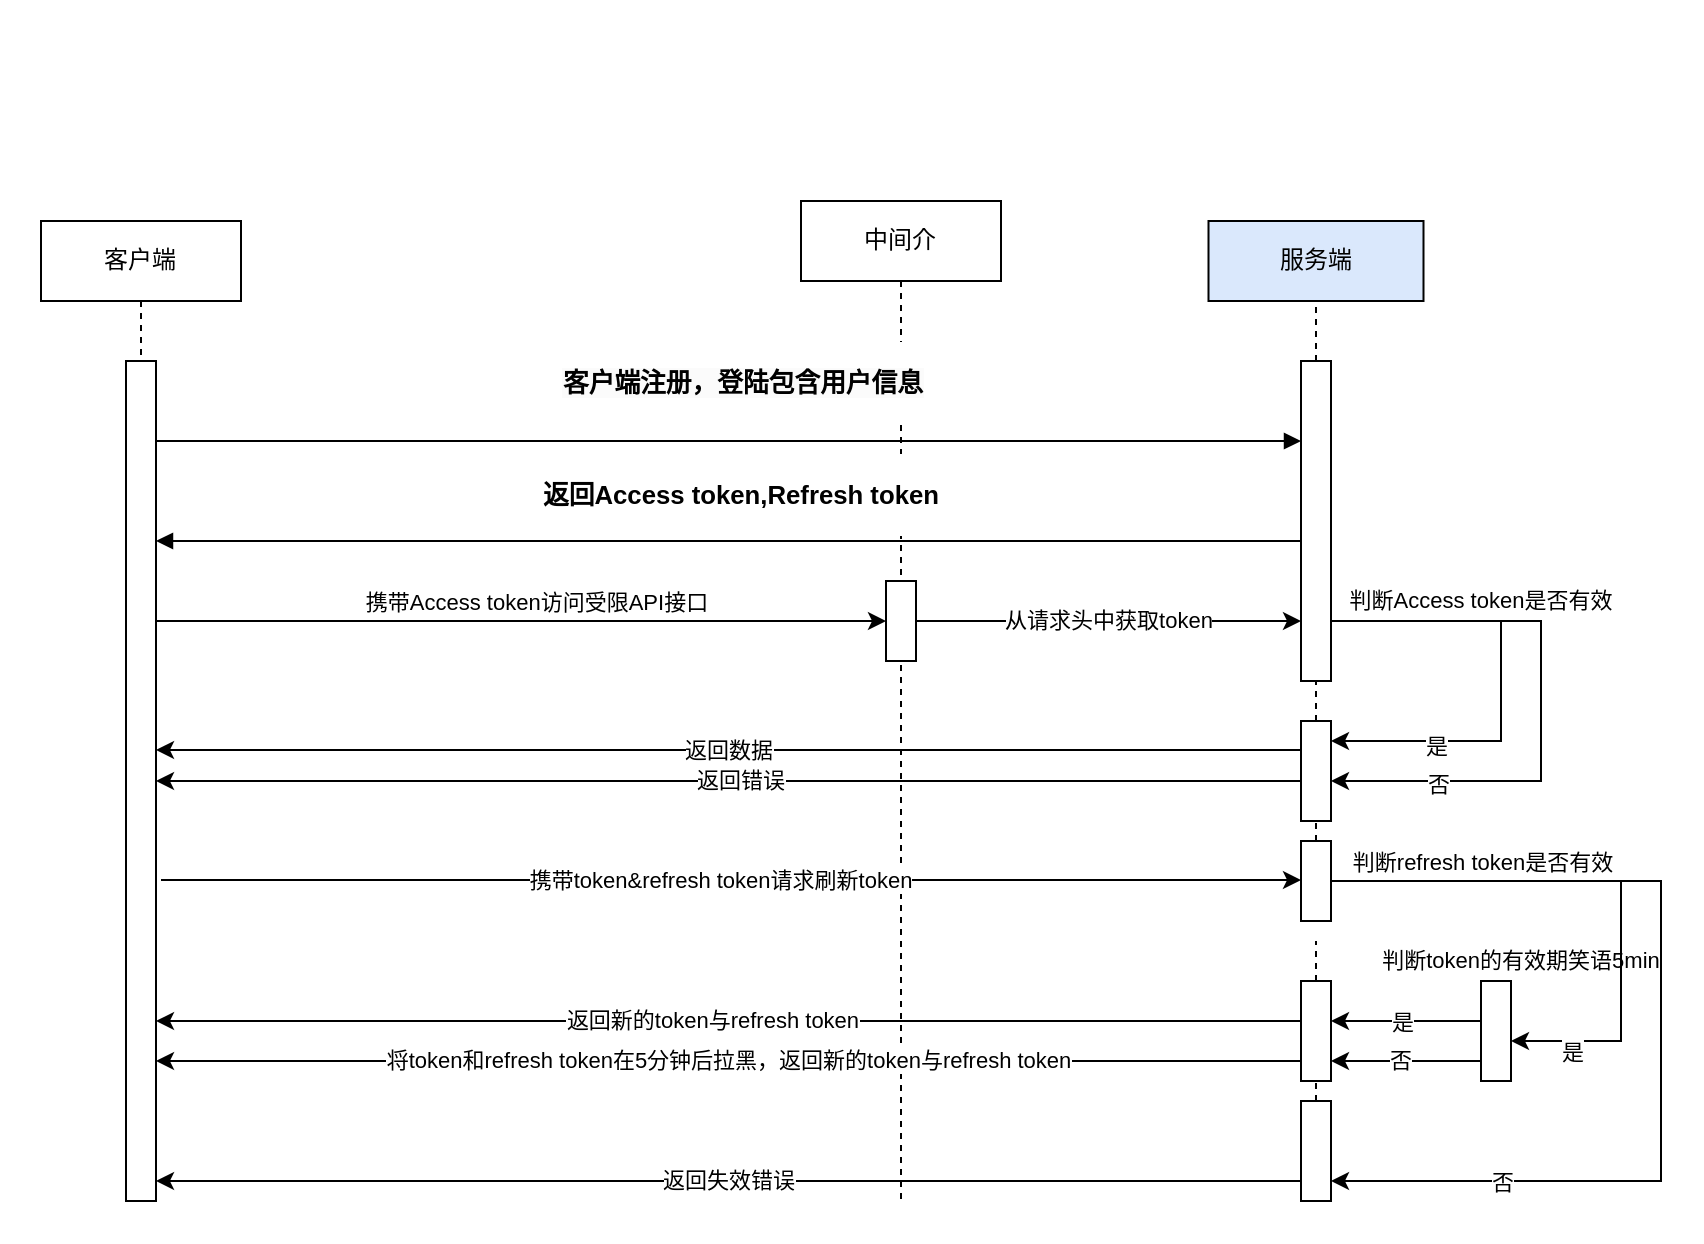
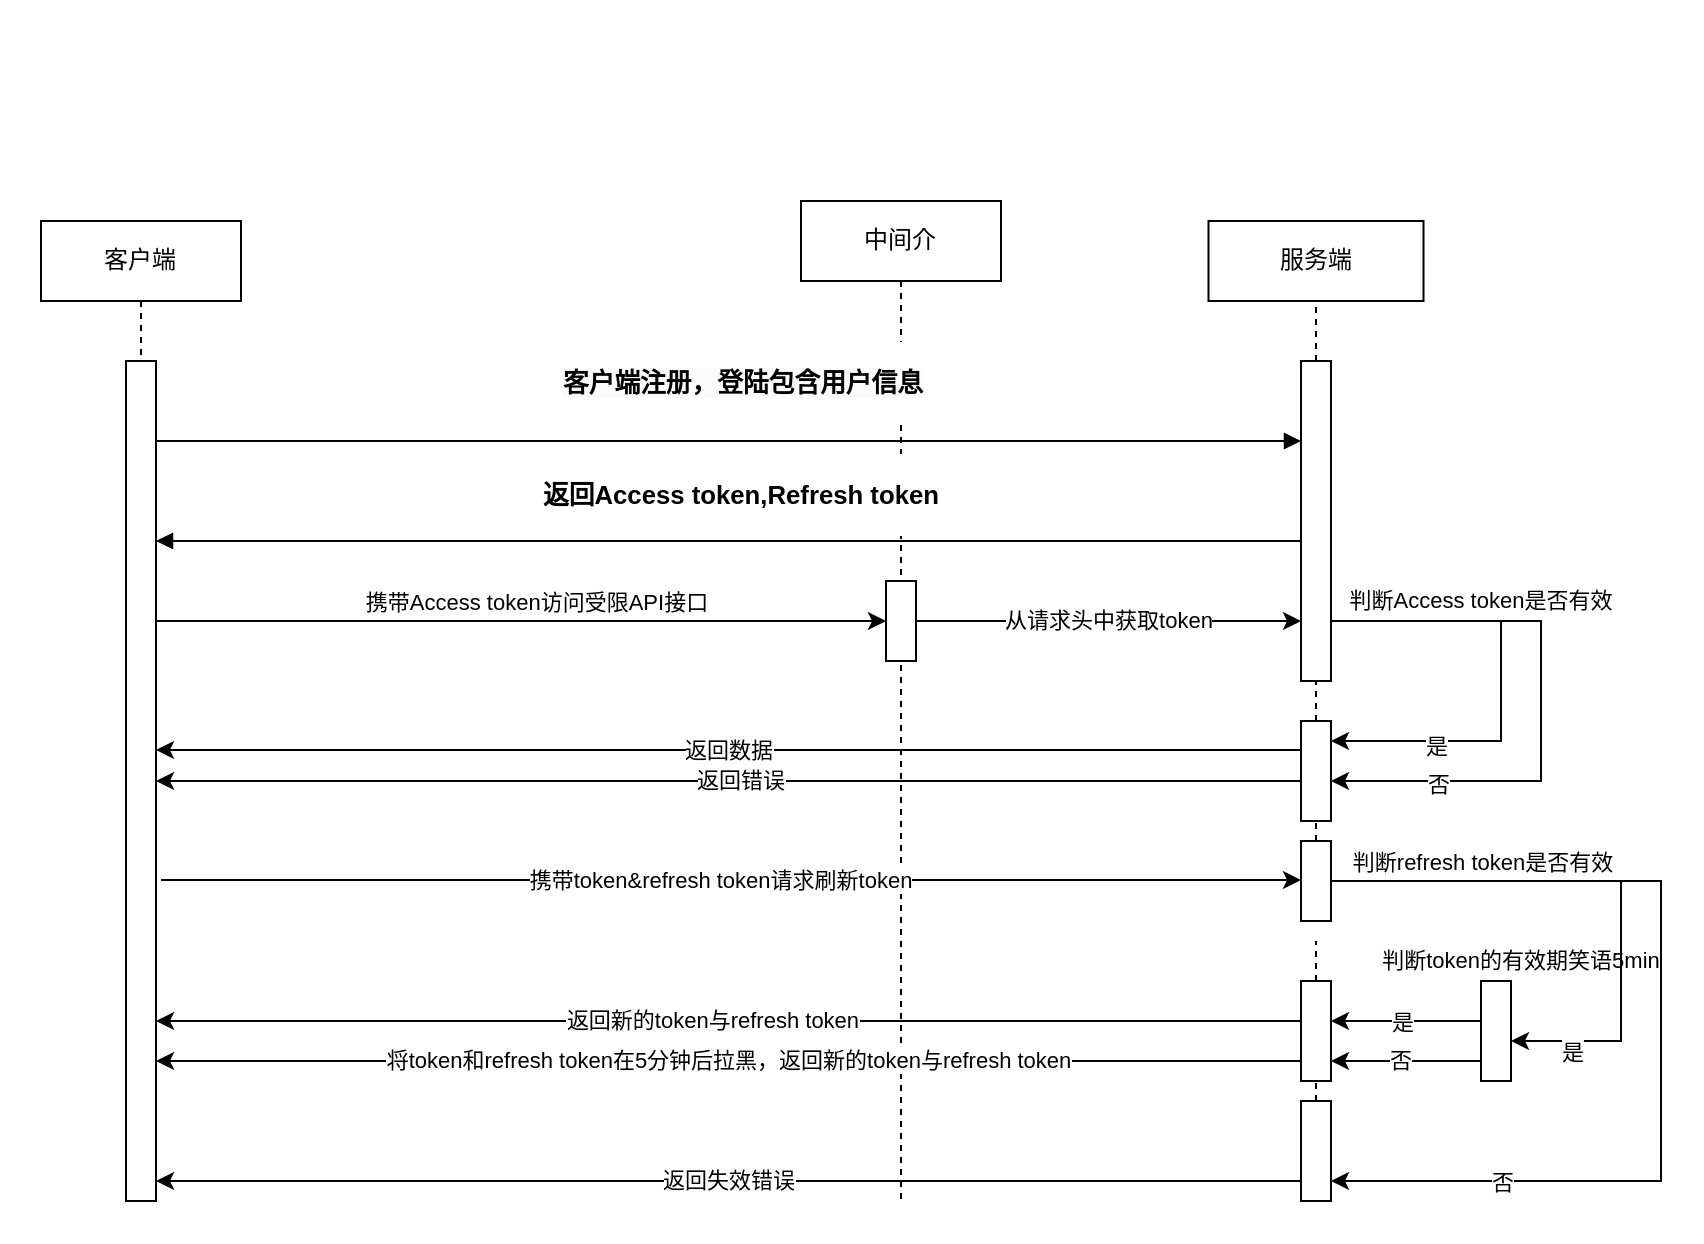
(1316, 261) -> (1316, 261)
